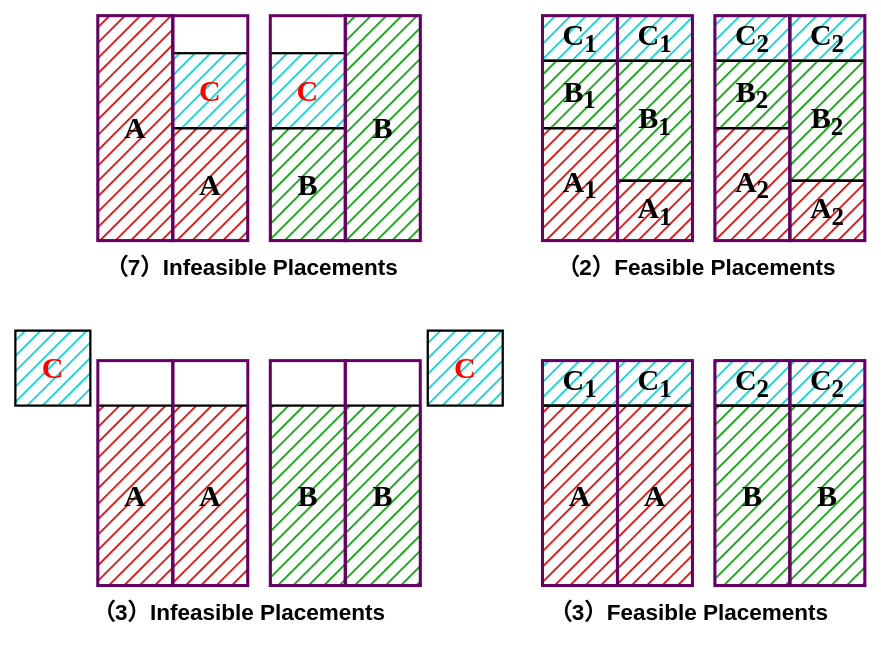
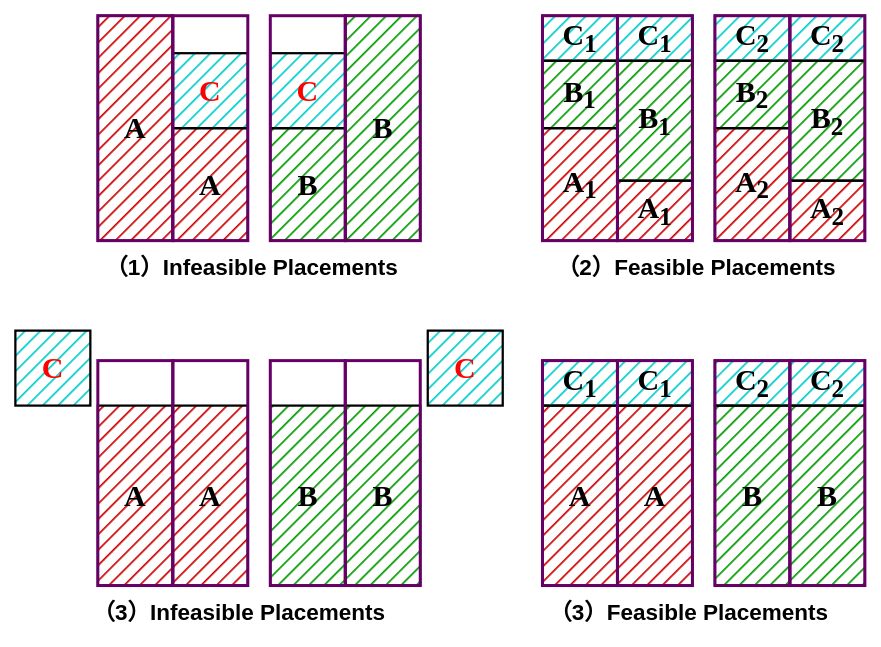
(252, 267) -> (252, 267)
